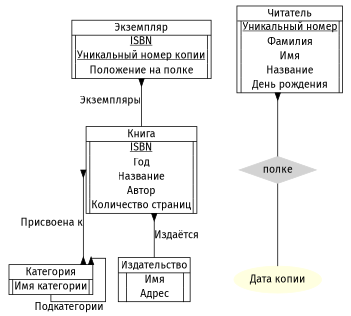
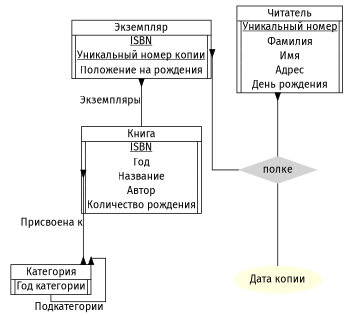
(141, 70) -> (141, 70)
(290, 70) -> (290, 70)
none -> (212, 127)
(141, 205) -> (141, 205)
(154, 280) -> none
(51, 286) -> (51, 286)
